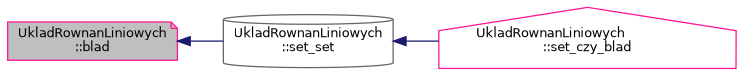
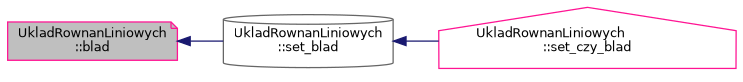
(308, 41) -> (308, 41)
